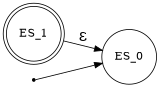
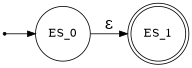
(79, 45) -> (105, 34)
